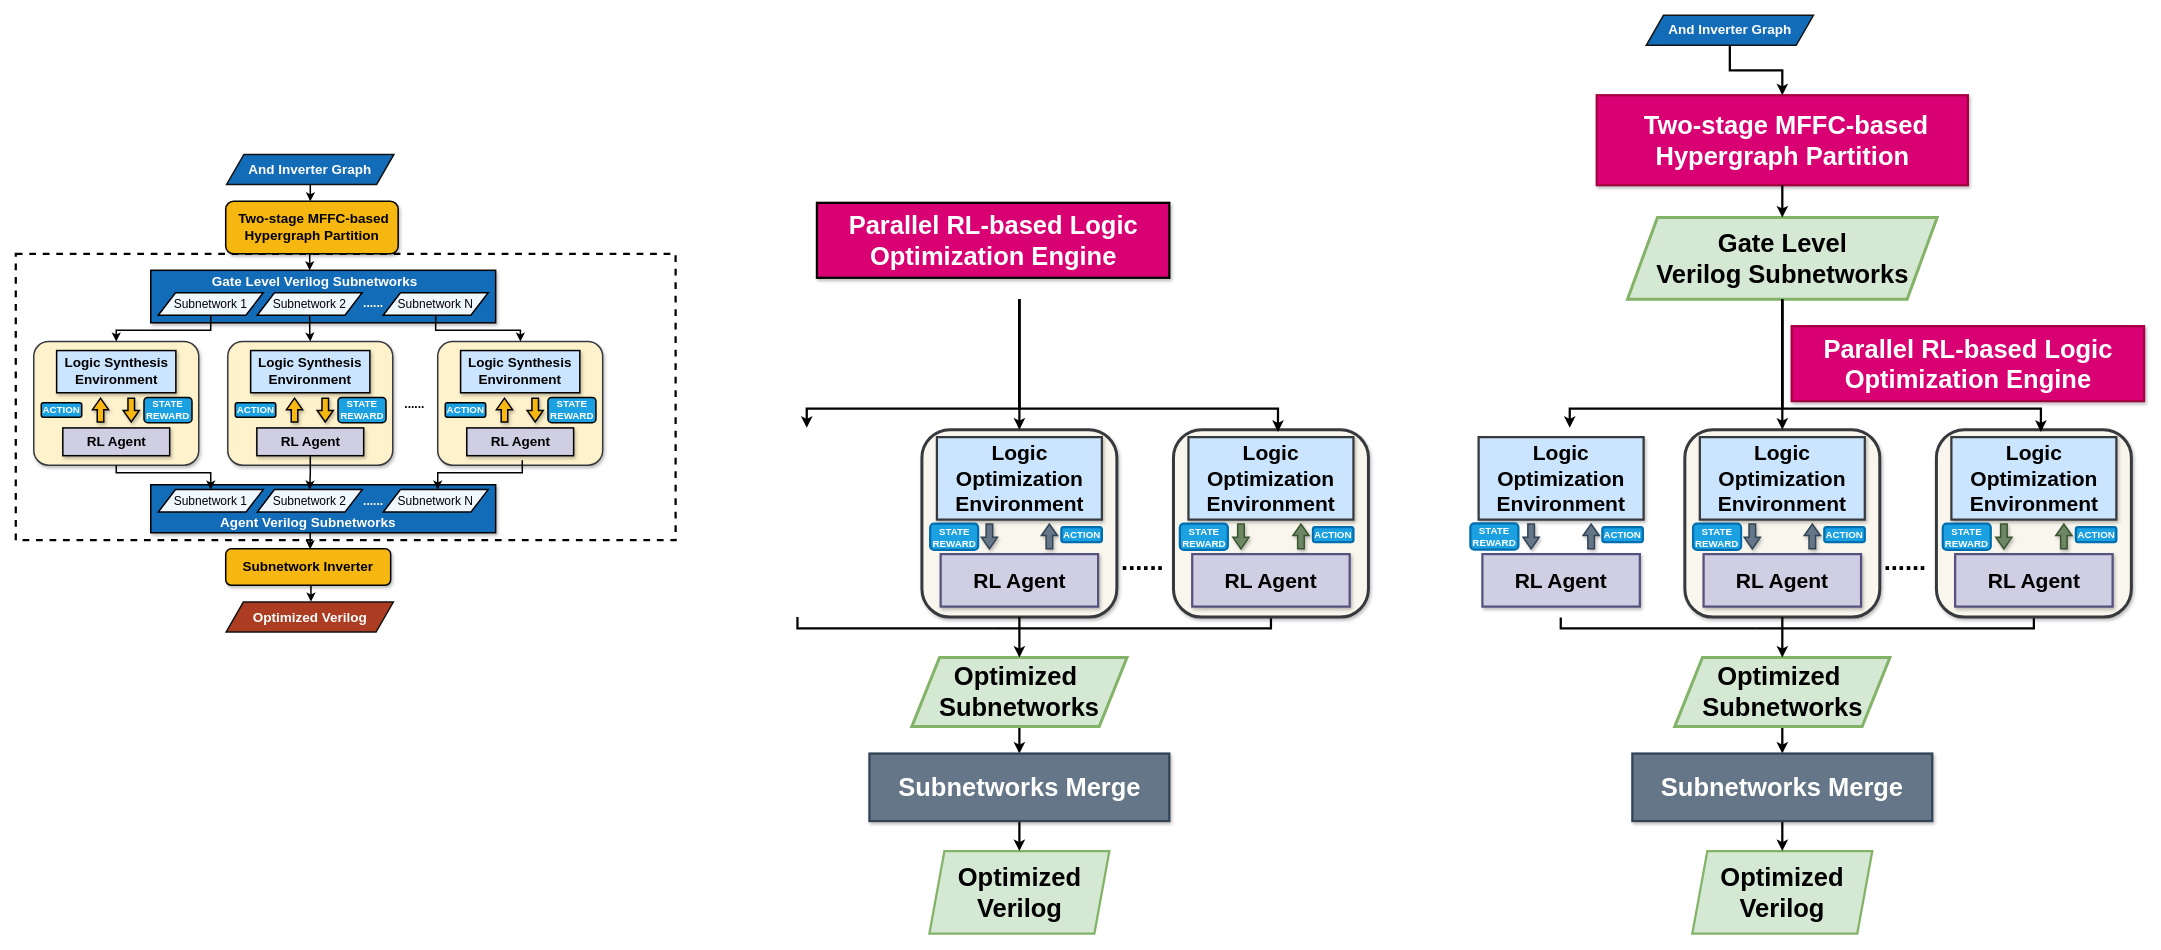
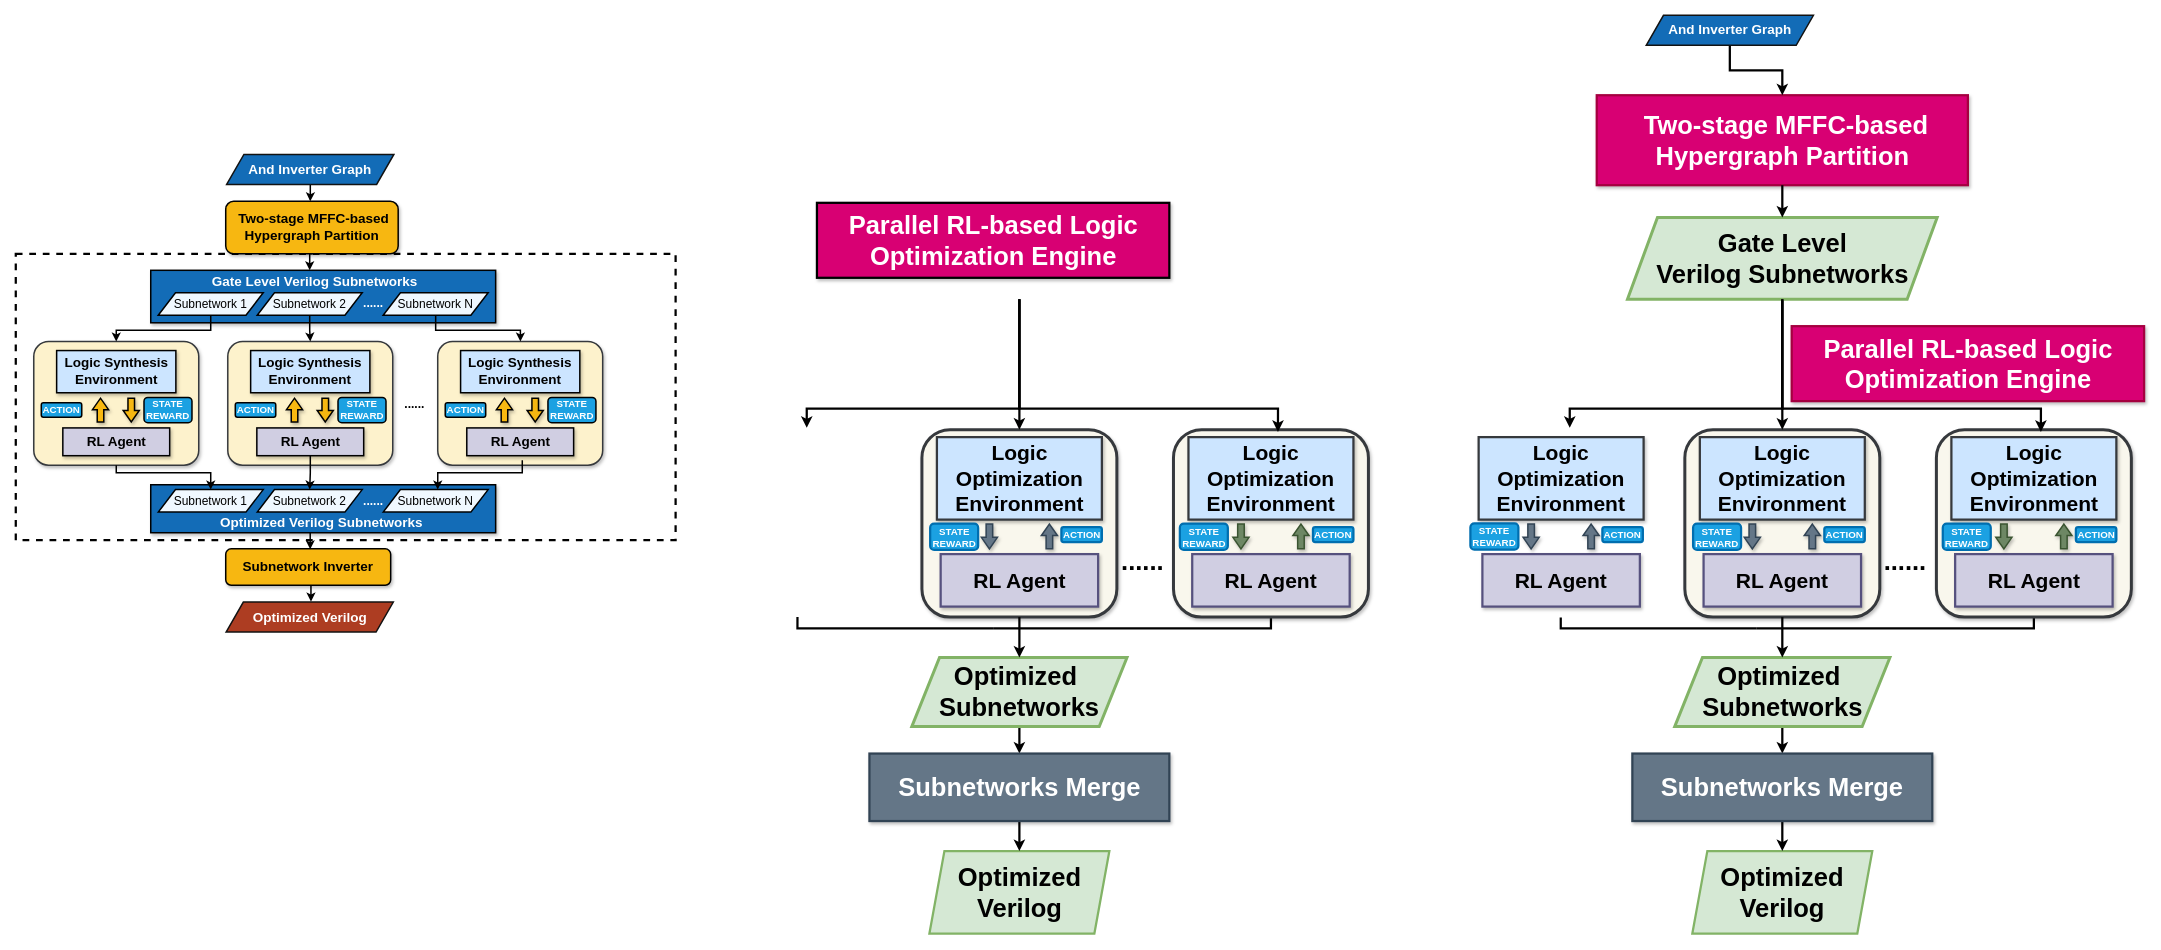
(280, 521) -> (287, 521)
